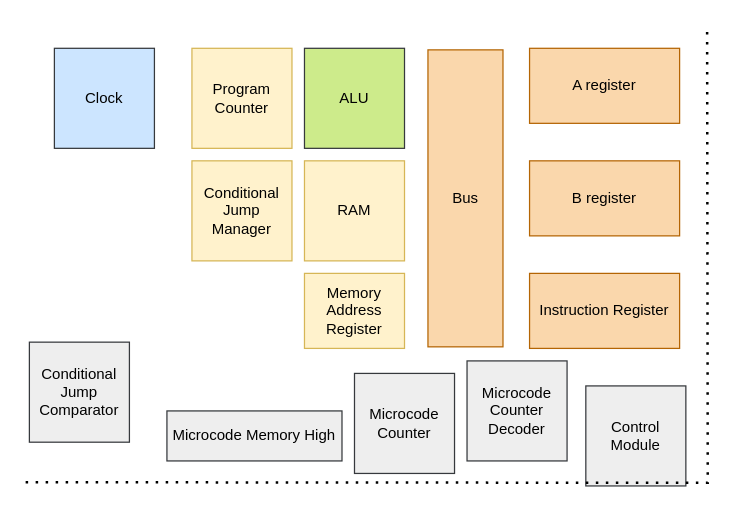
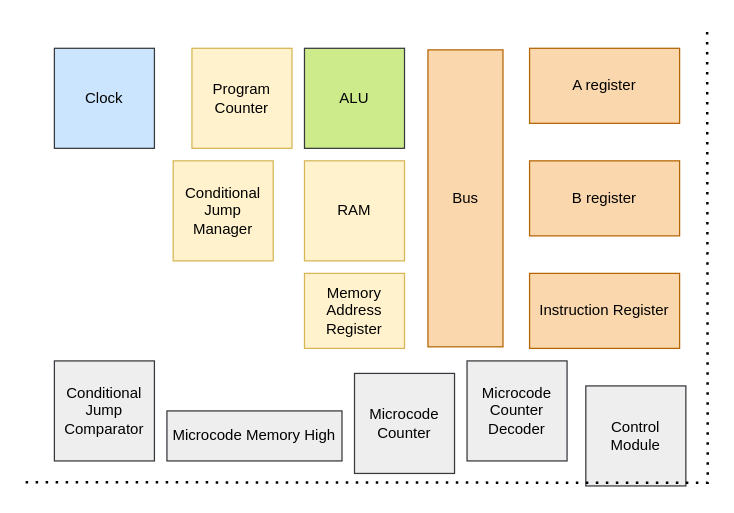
(242, 211) -> (223, 211)
(79, 392) -> (104, 411)
